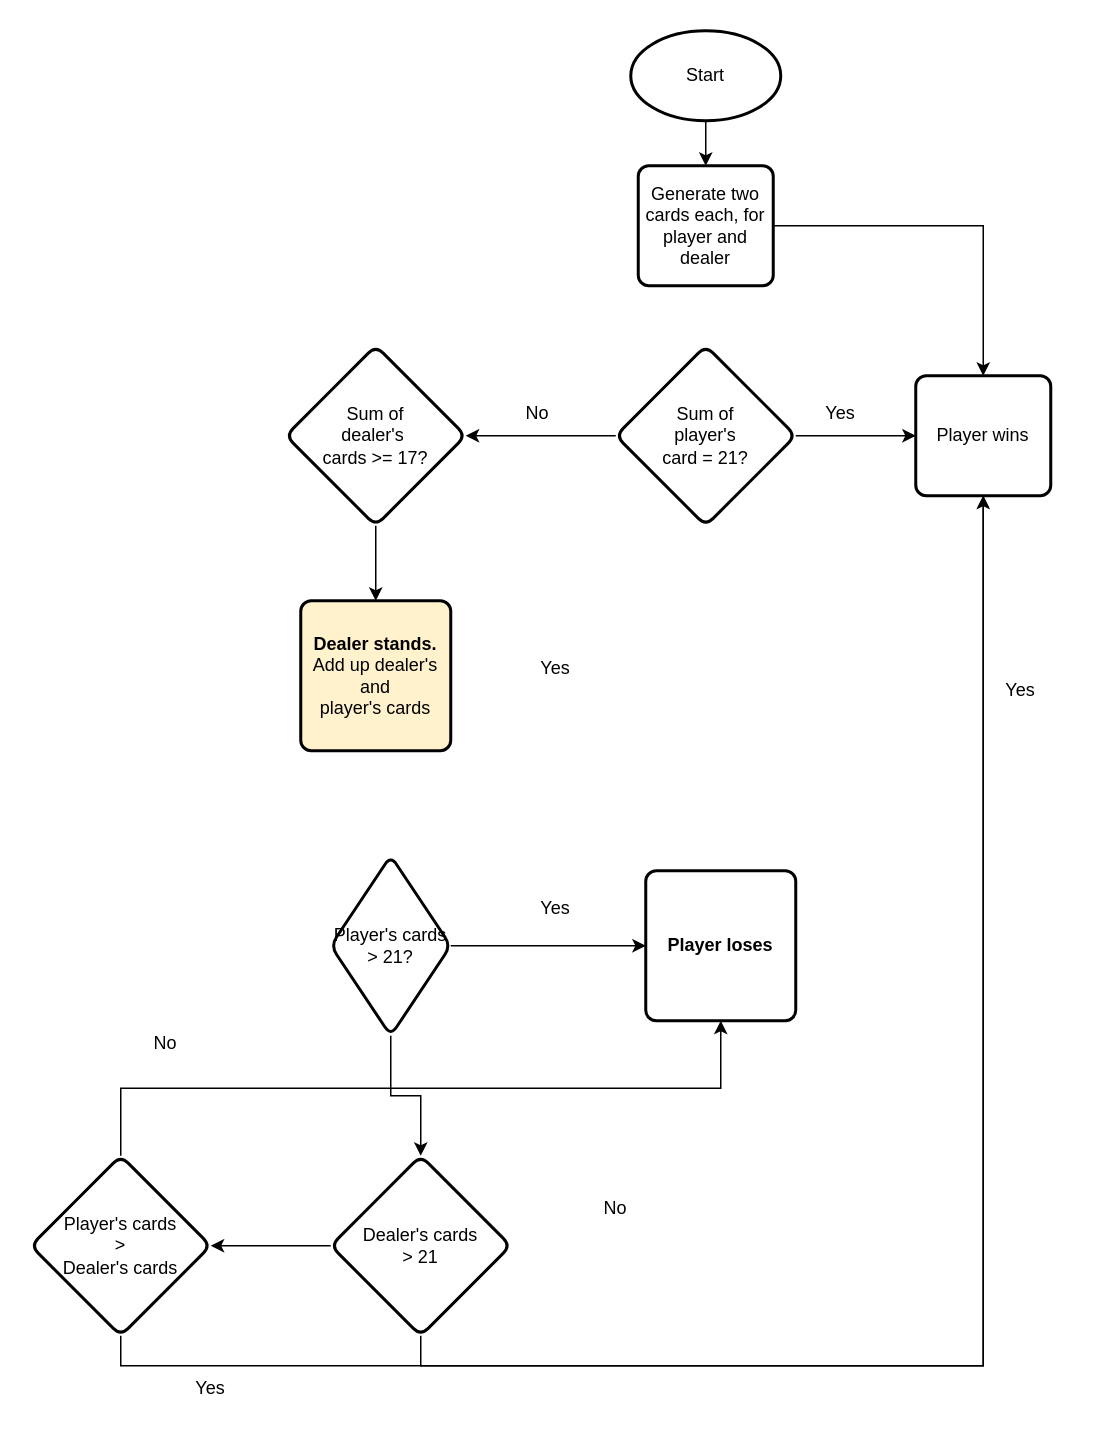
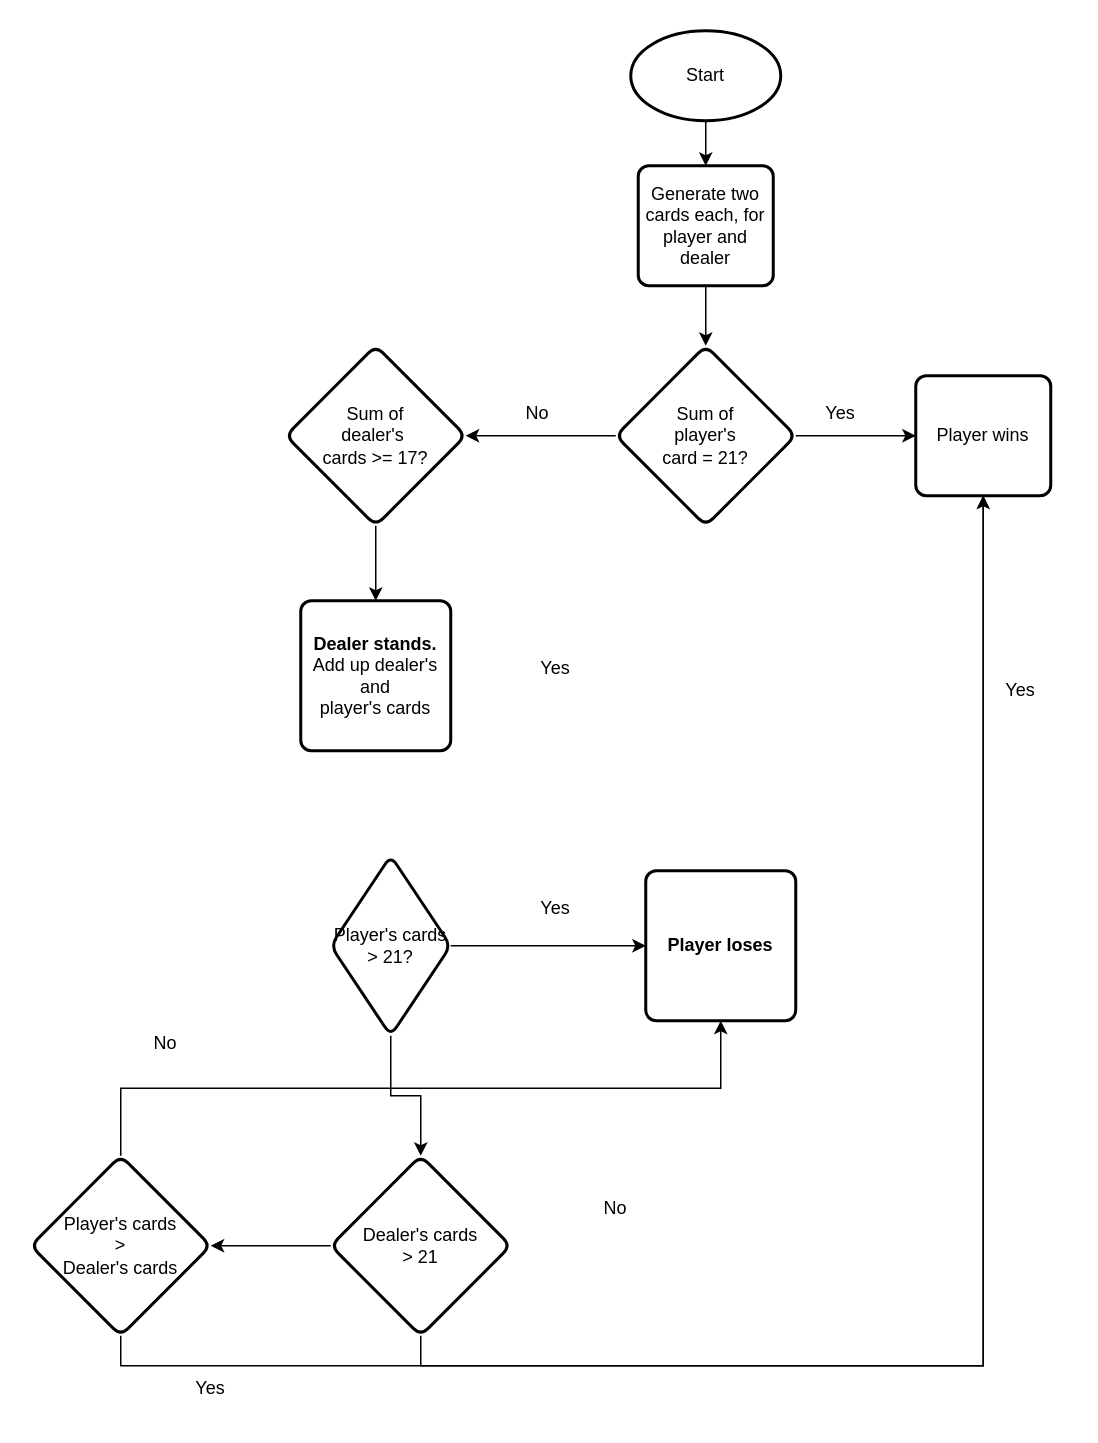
(948, 226) -> (706, 311)
(376, 676) -> (376, 676)
